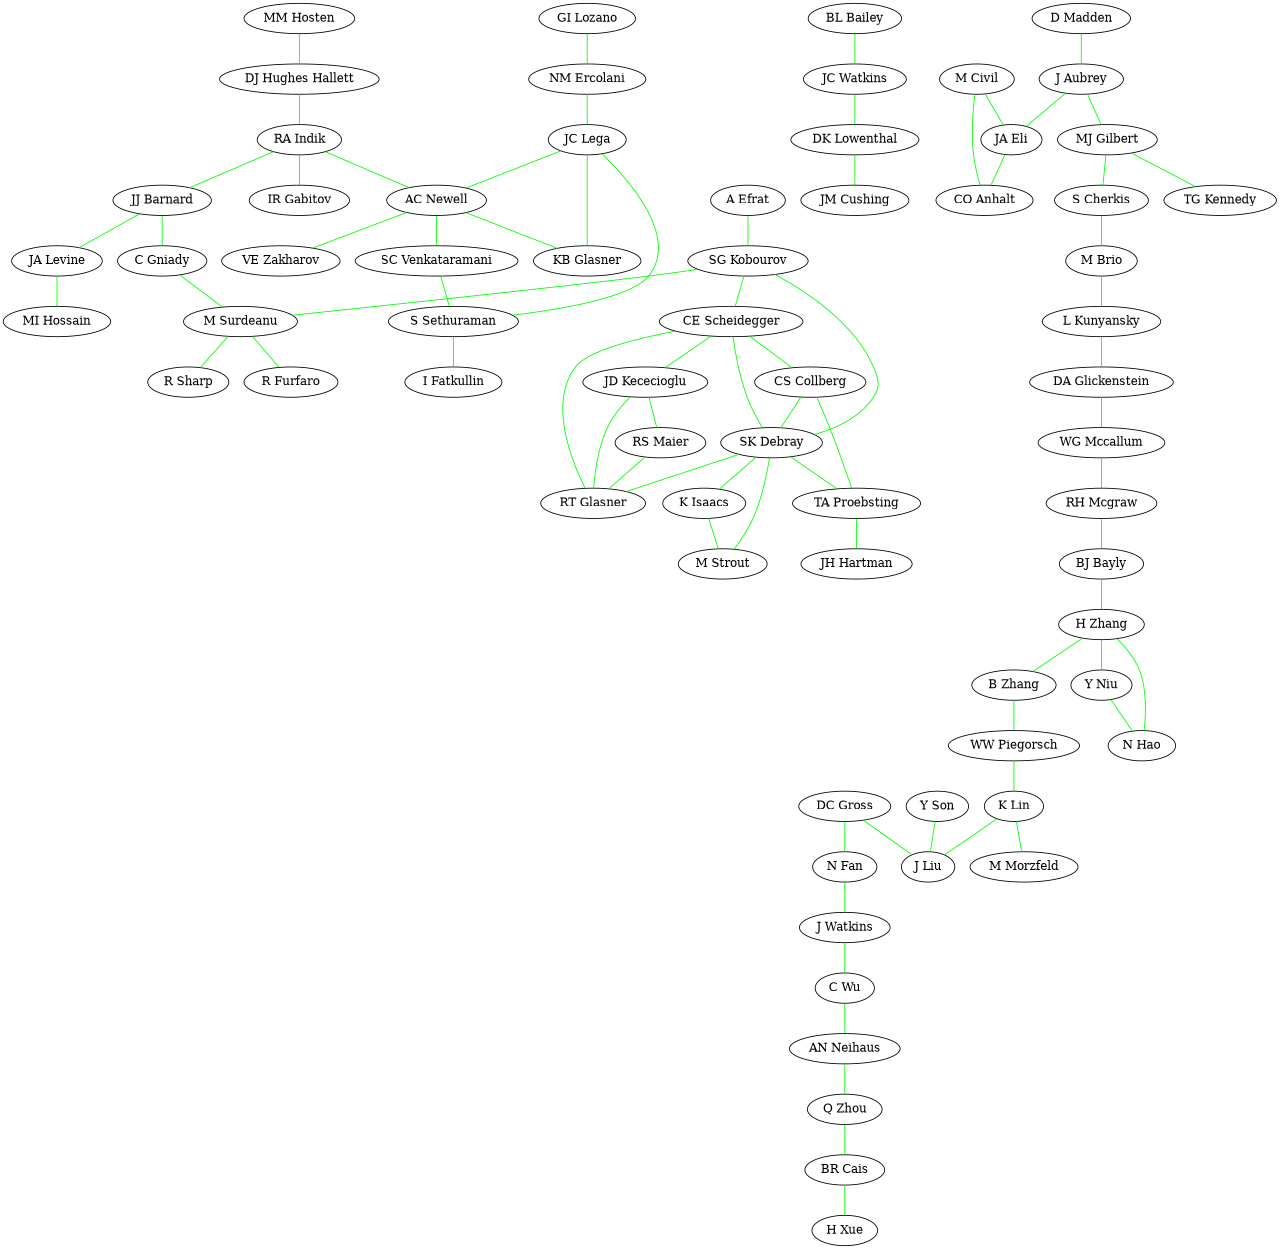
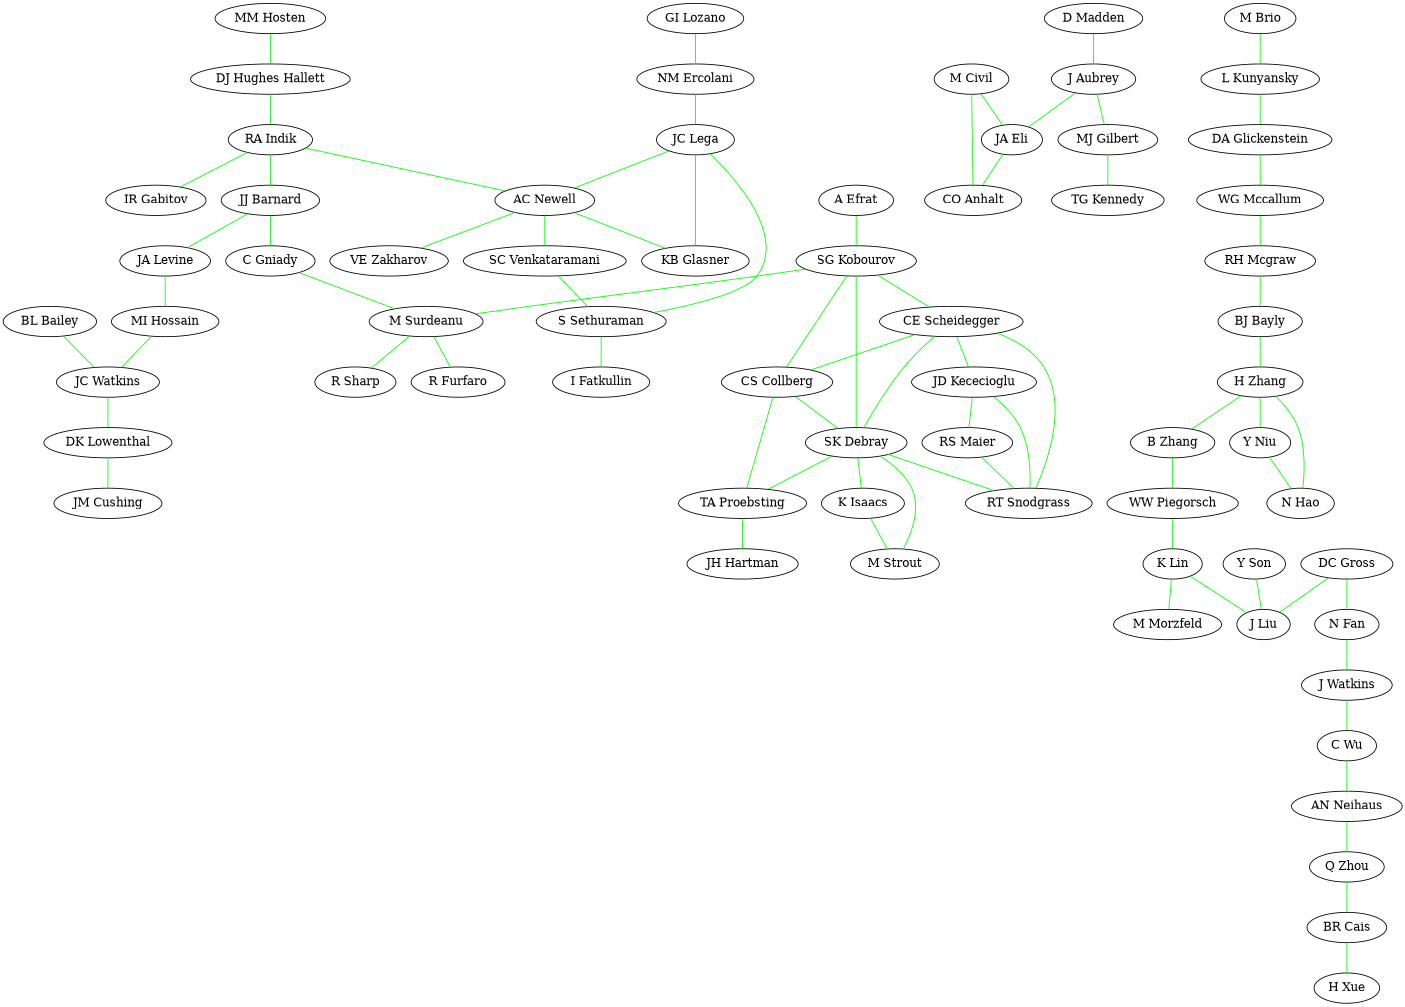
(1101, 200) -> none
none -> (817, 322)
none -> (137, 352)
(593, 503) -> (1029, 503)
